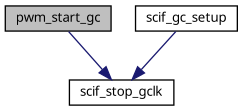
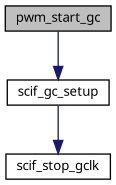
(86, 51) -> (58, 49)
